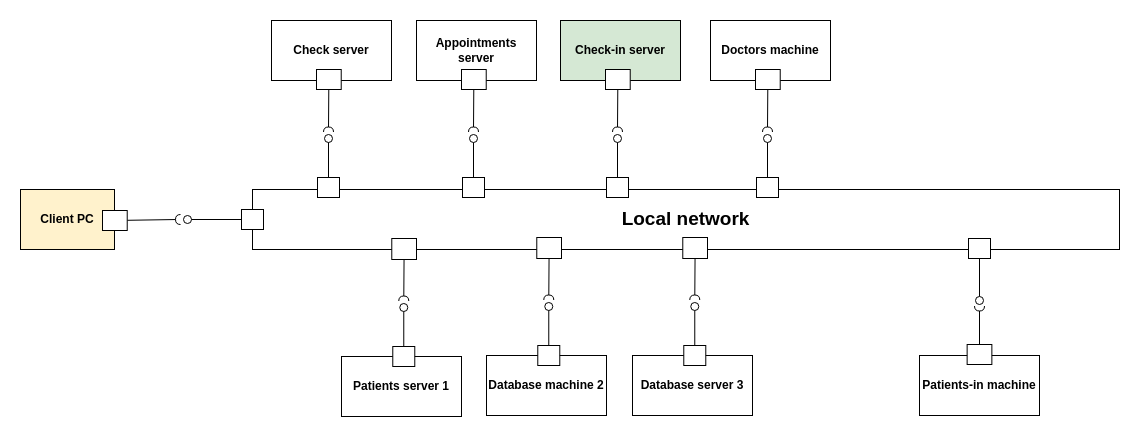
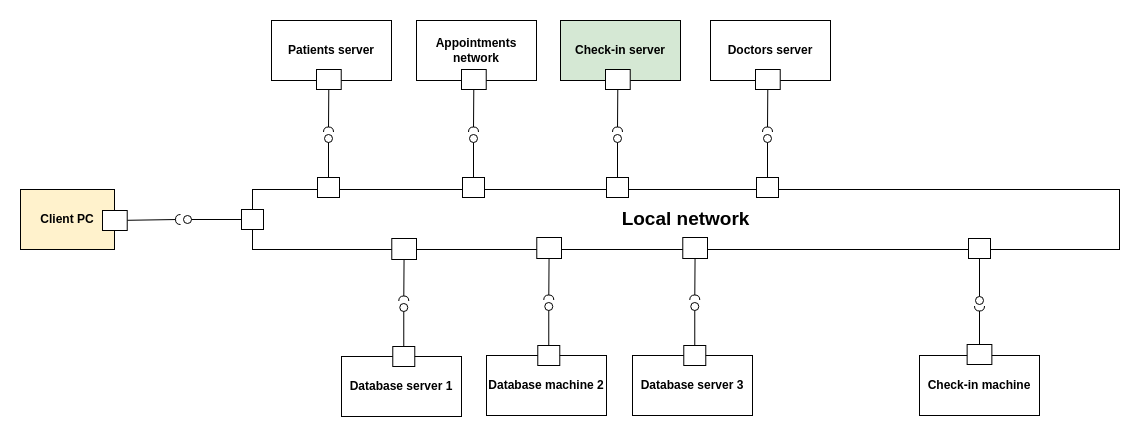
(332, 51) -> (332, 51)
(477, 51) -> (477, 51)
(771, 51) -> (771, 51)
(980, 386) -> (980, 386)
(402, 387) -> (402, 387)
